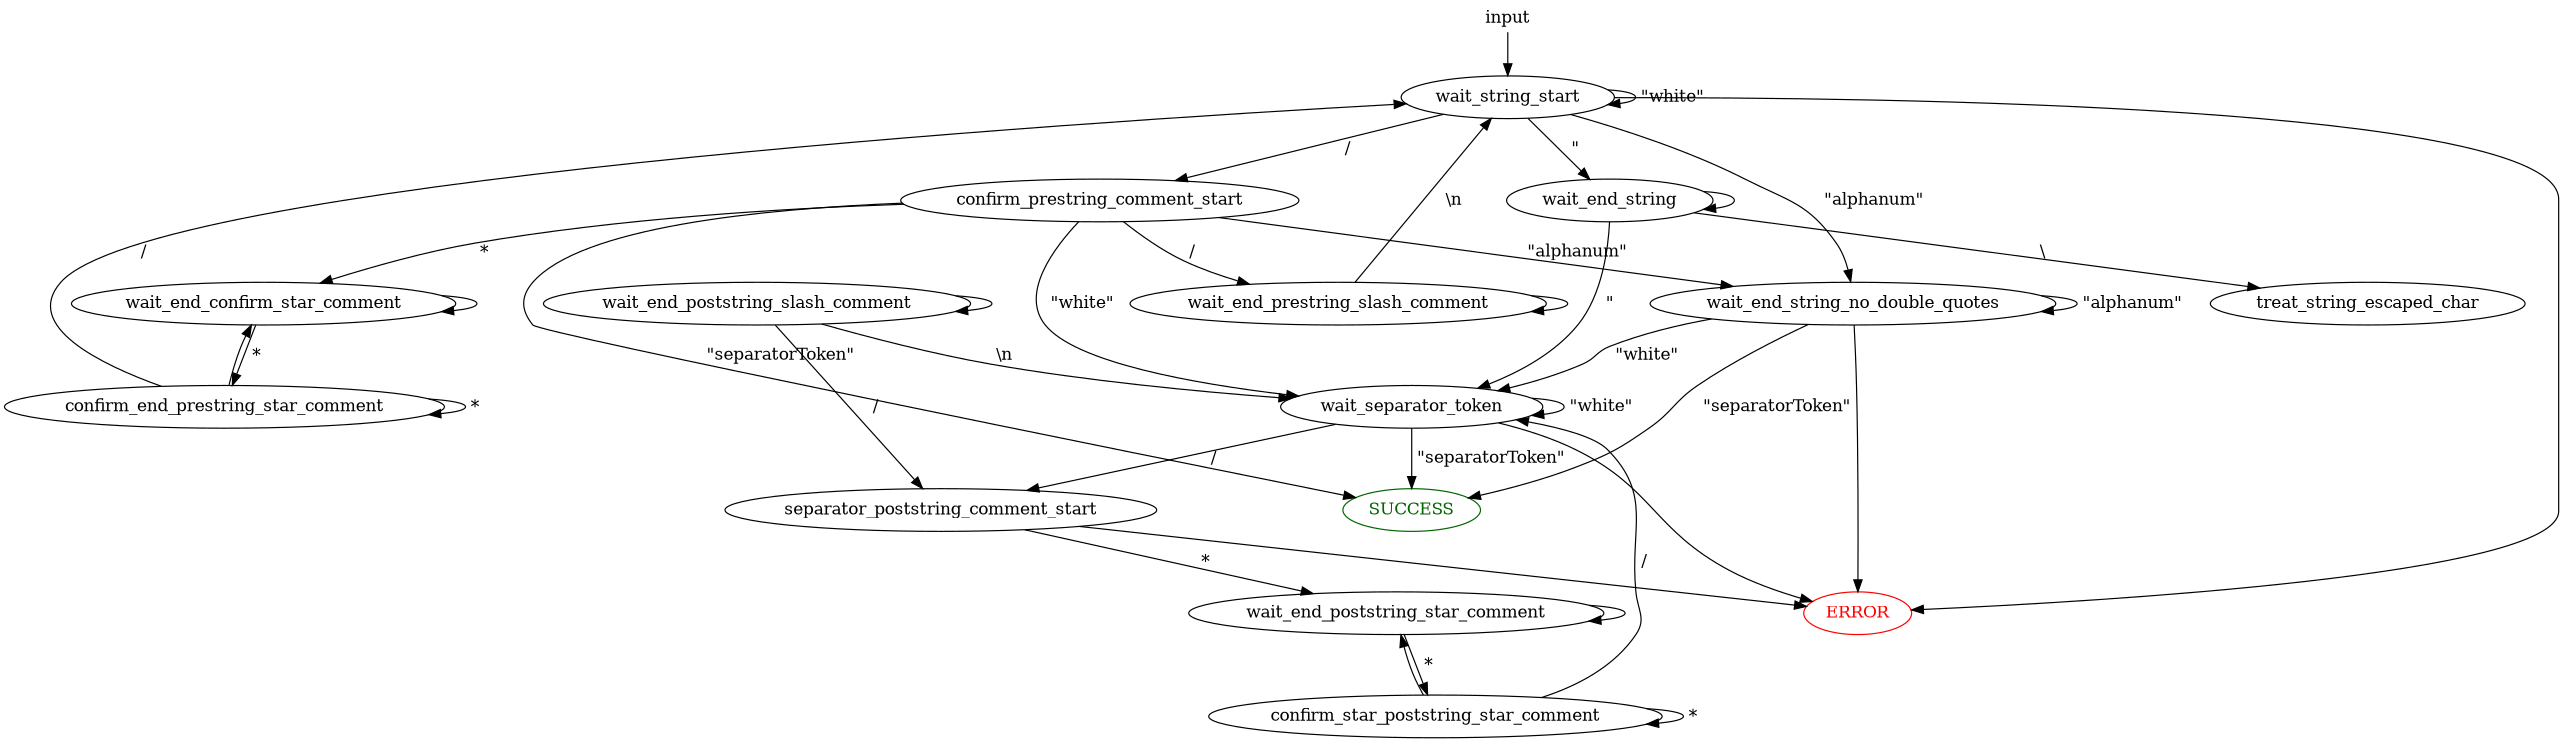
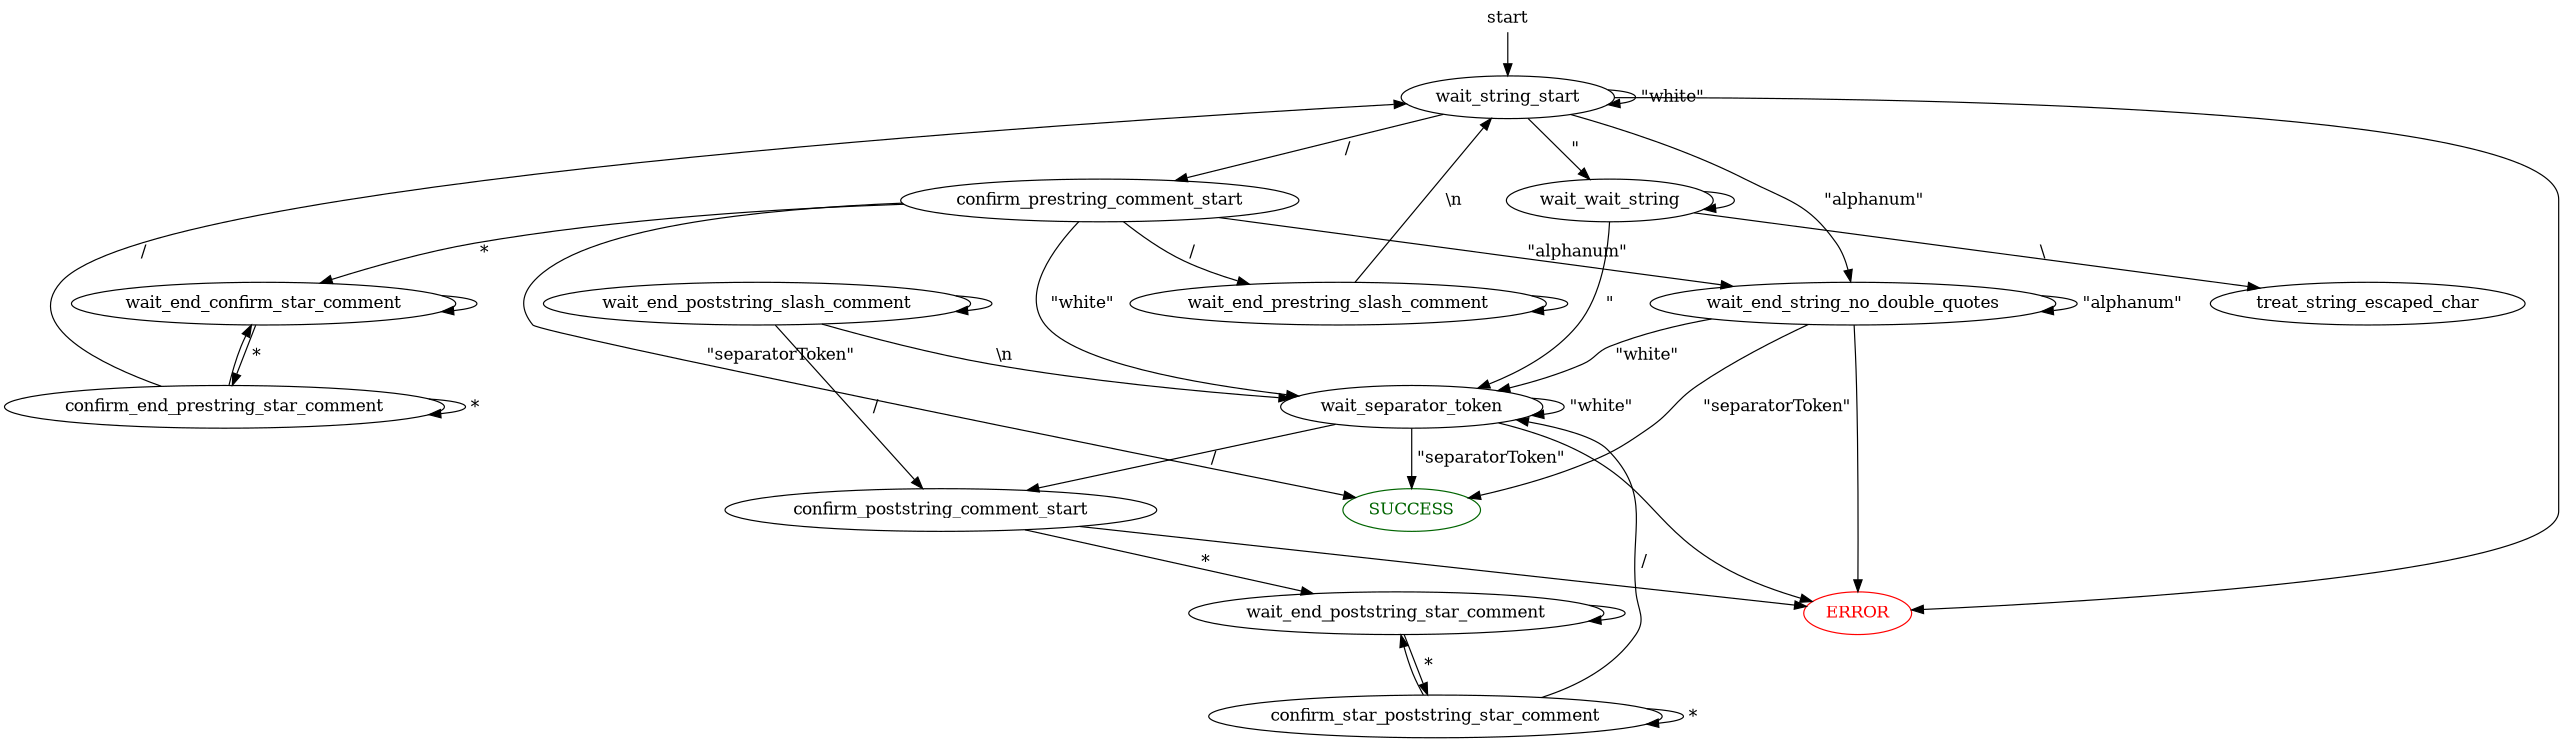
(1508, 18) -> (1508, 18)
(1610, 200) -> (1610, 200)
(941, 510) -> (941, 510)
